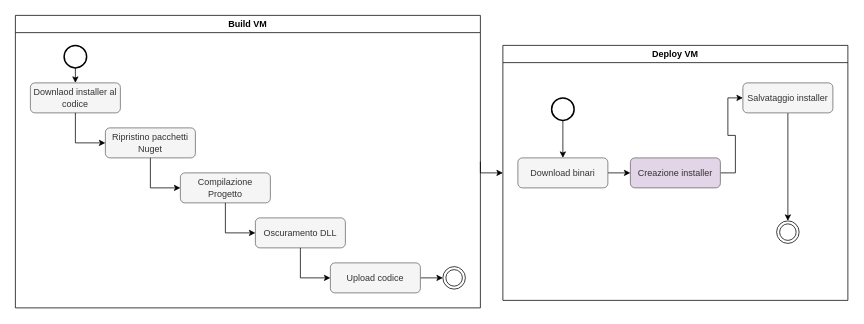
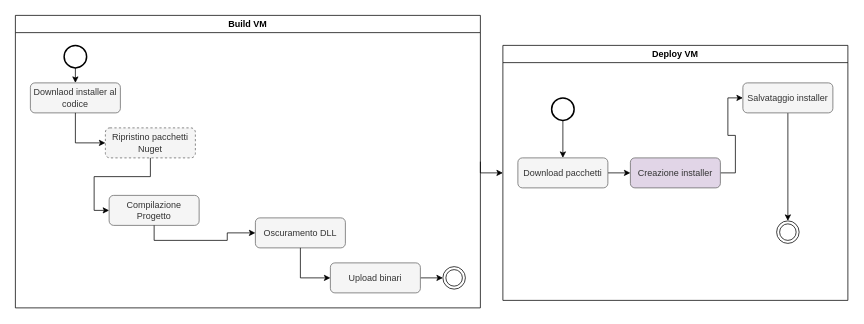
(150, 143) -> (150, 143)
(563, 173) -> (563, 173)
(225, 188) -> (154, 210)
(375, 278) -> (375, 278)
